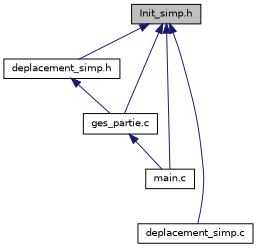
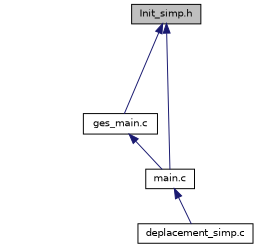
(62, 69) -> none
(120, 124) -> (120, 124)
(198, 127) -> (185, 211)
